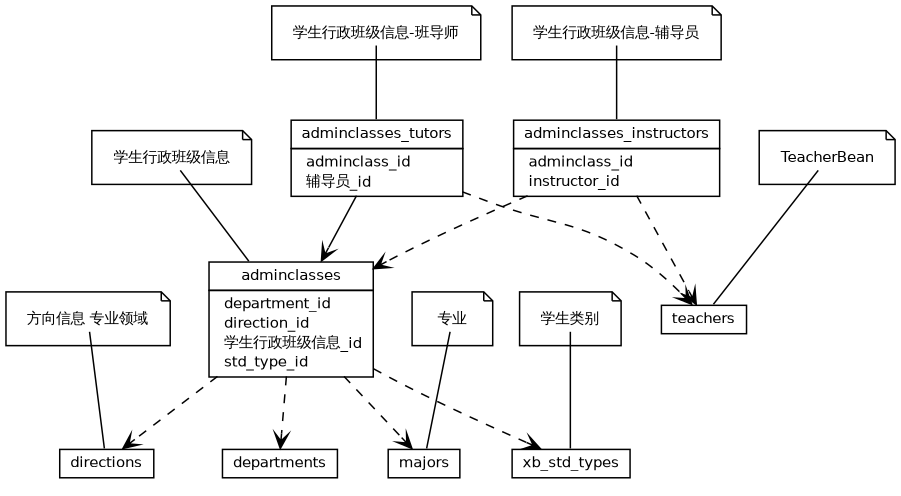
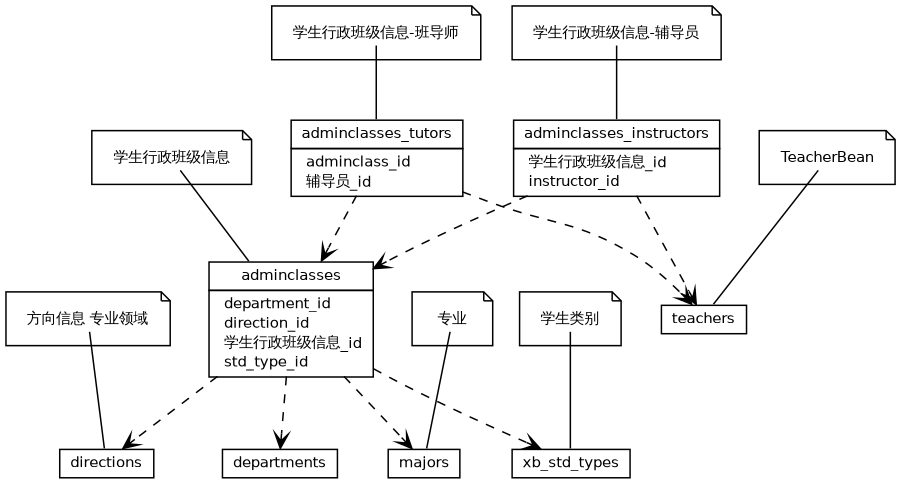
(579, 162) -> (596, 162)
(343, 222) -> (343, 222)
